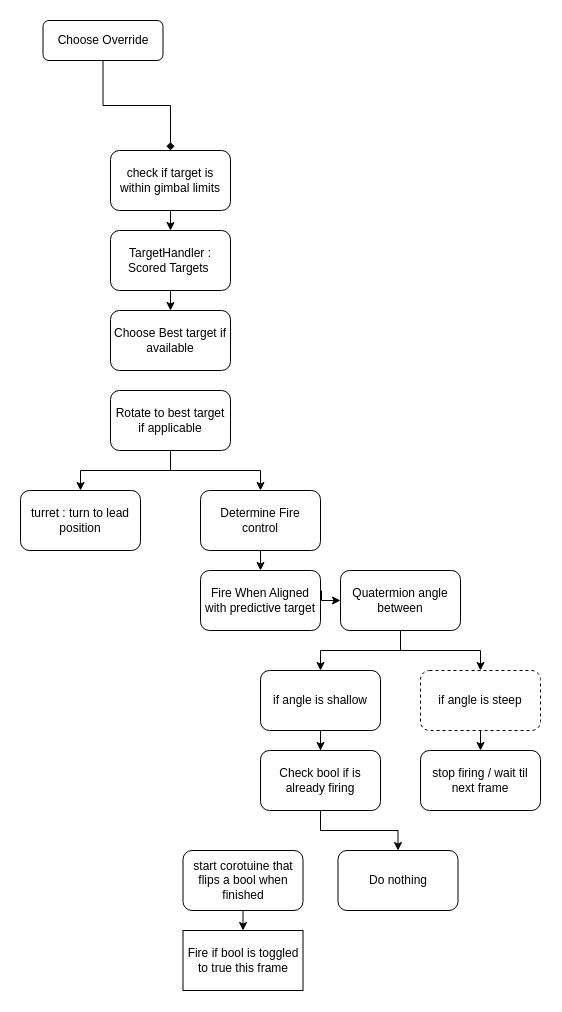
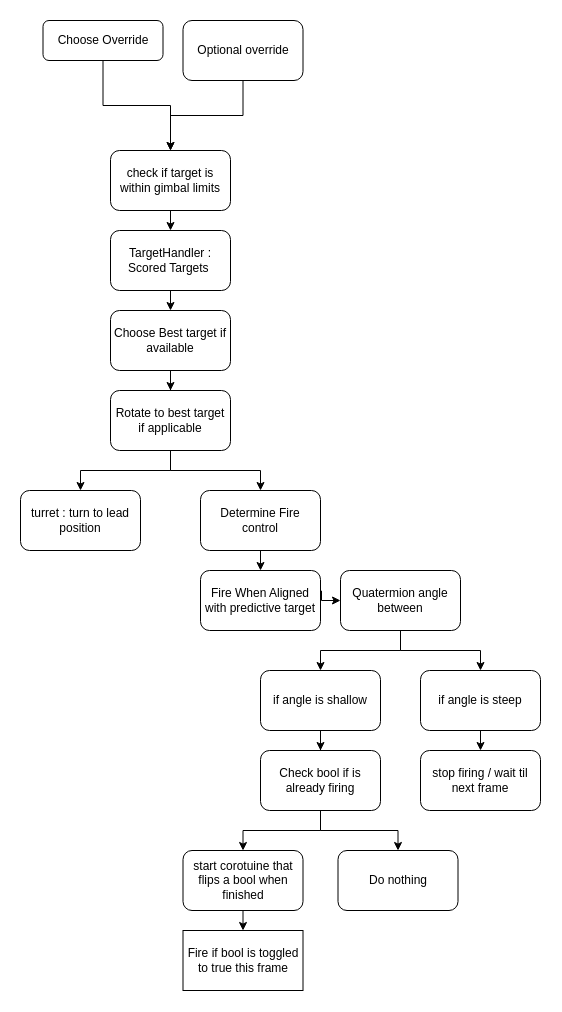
none -> (243, 51)
(171, 113) -> (171, 113)
none -> (225, 116)
none -> (171, 385)
(481, 701) -> (481, 701)
none -> (274, 831)
